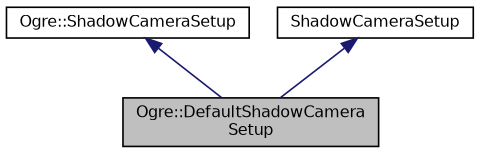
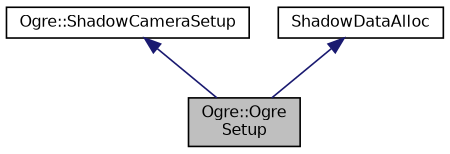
(375, 23) -> (361, 23)
(251, 122) -> (244, 122)
